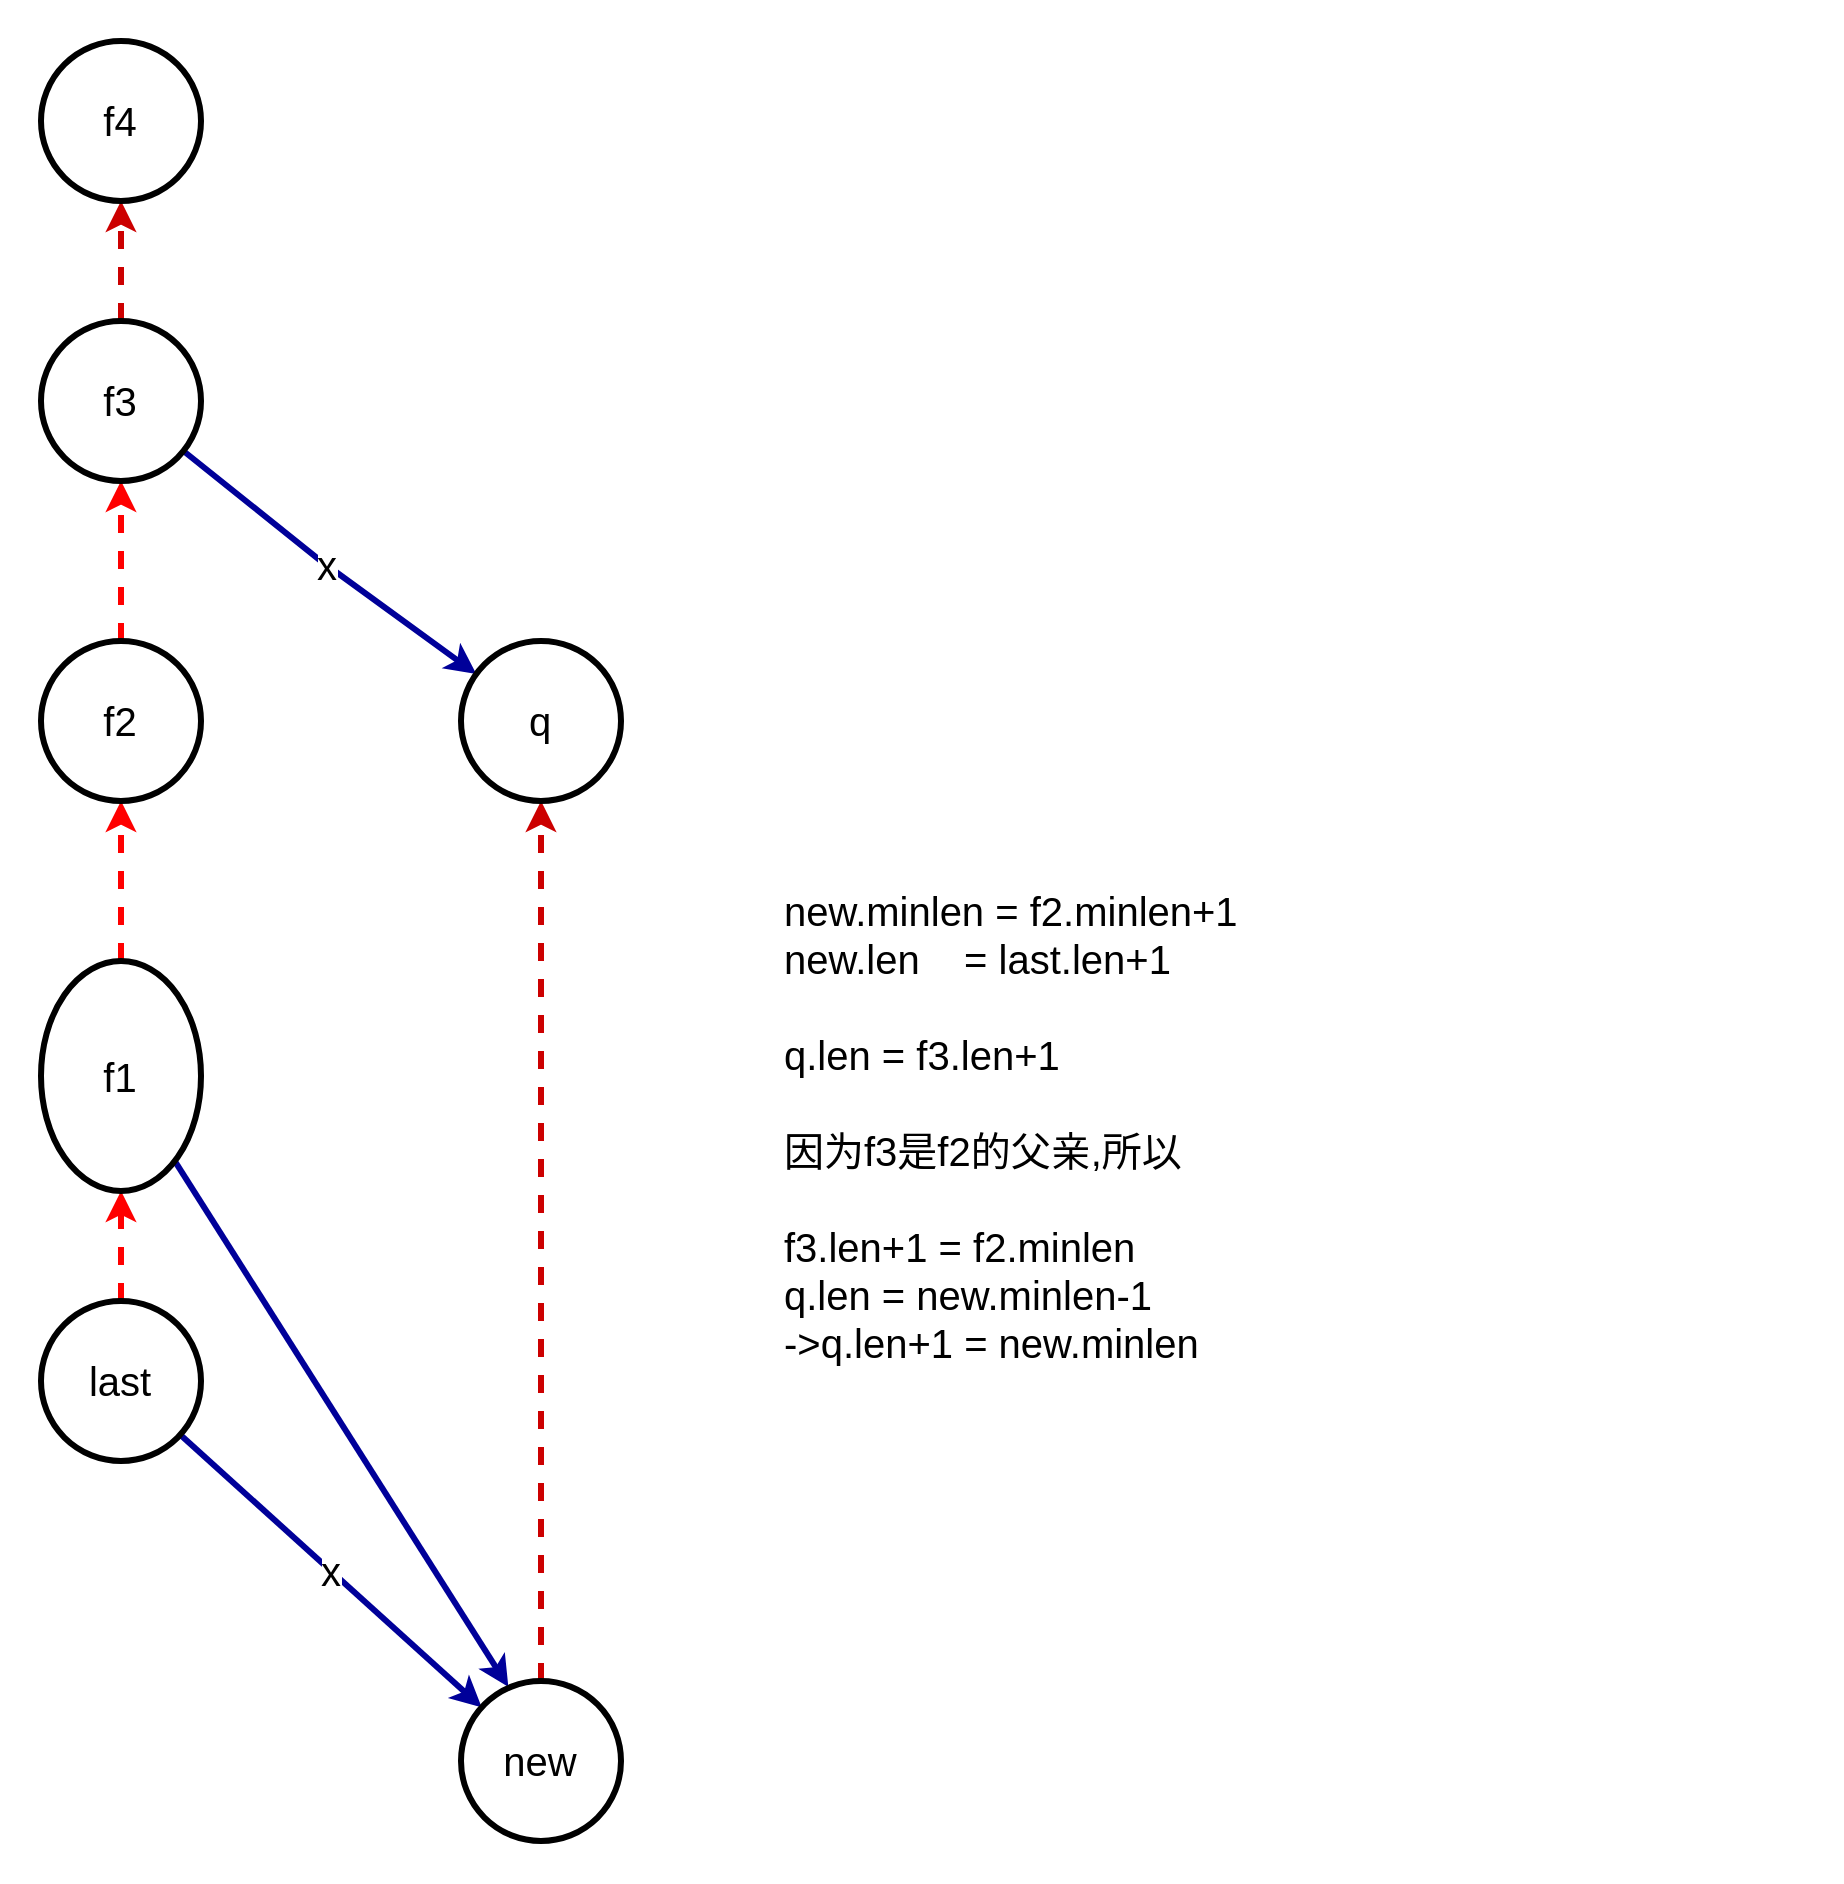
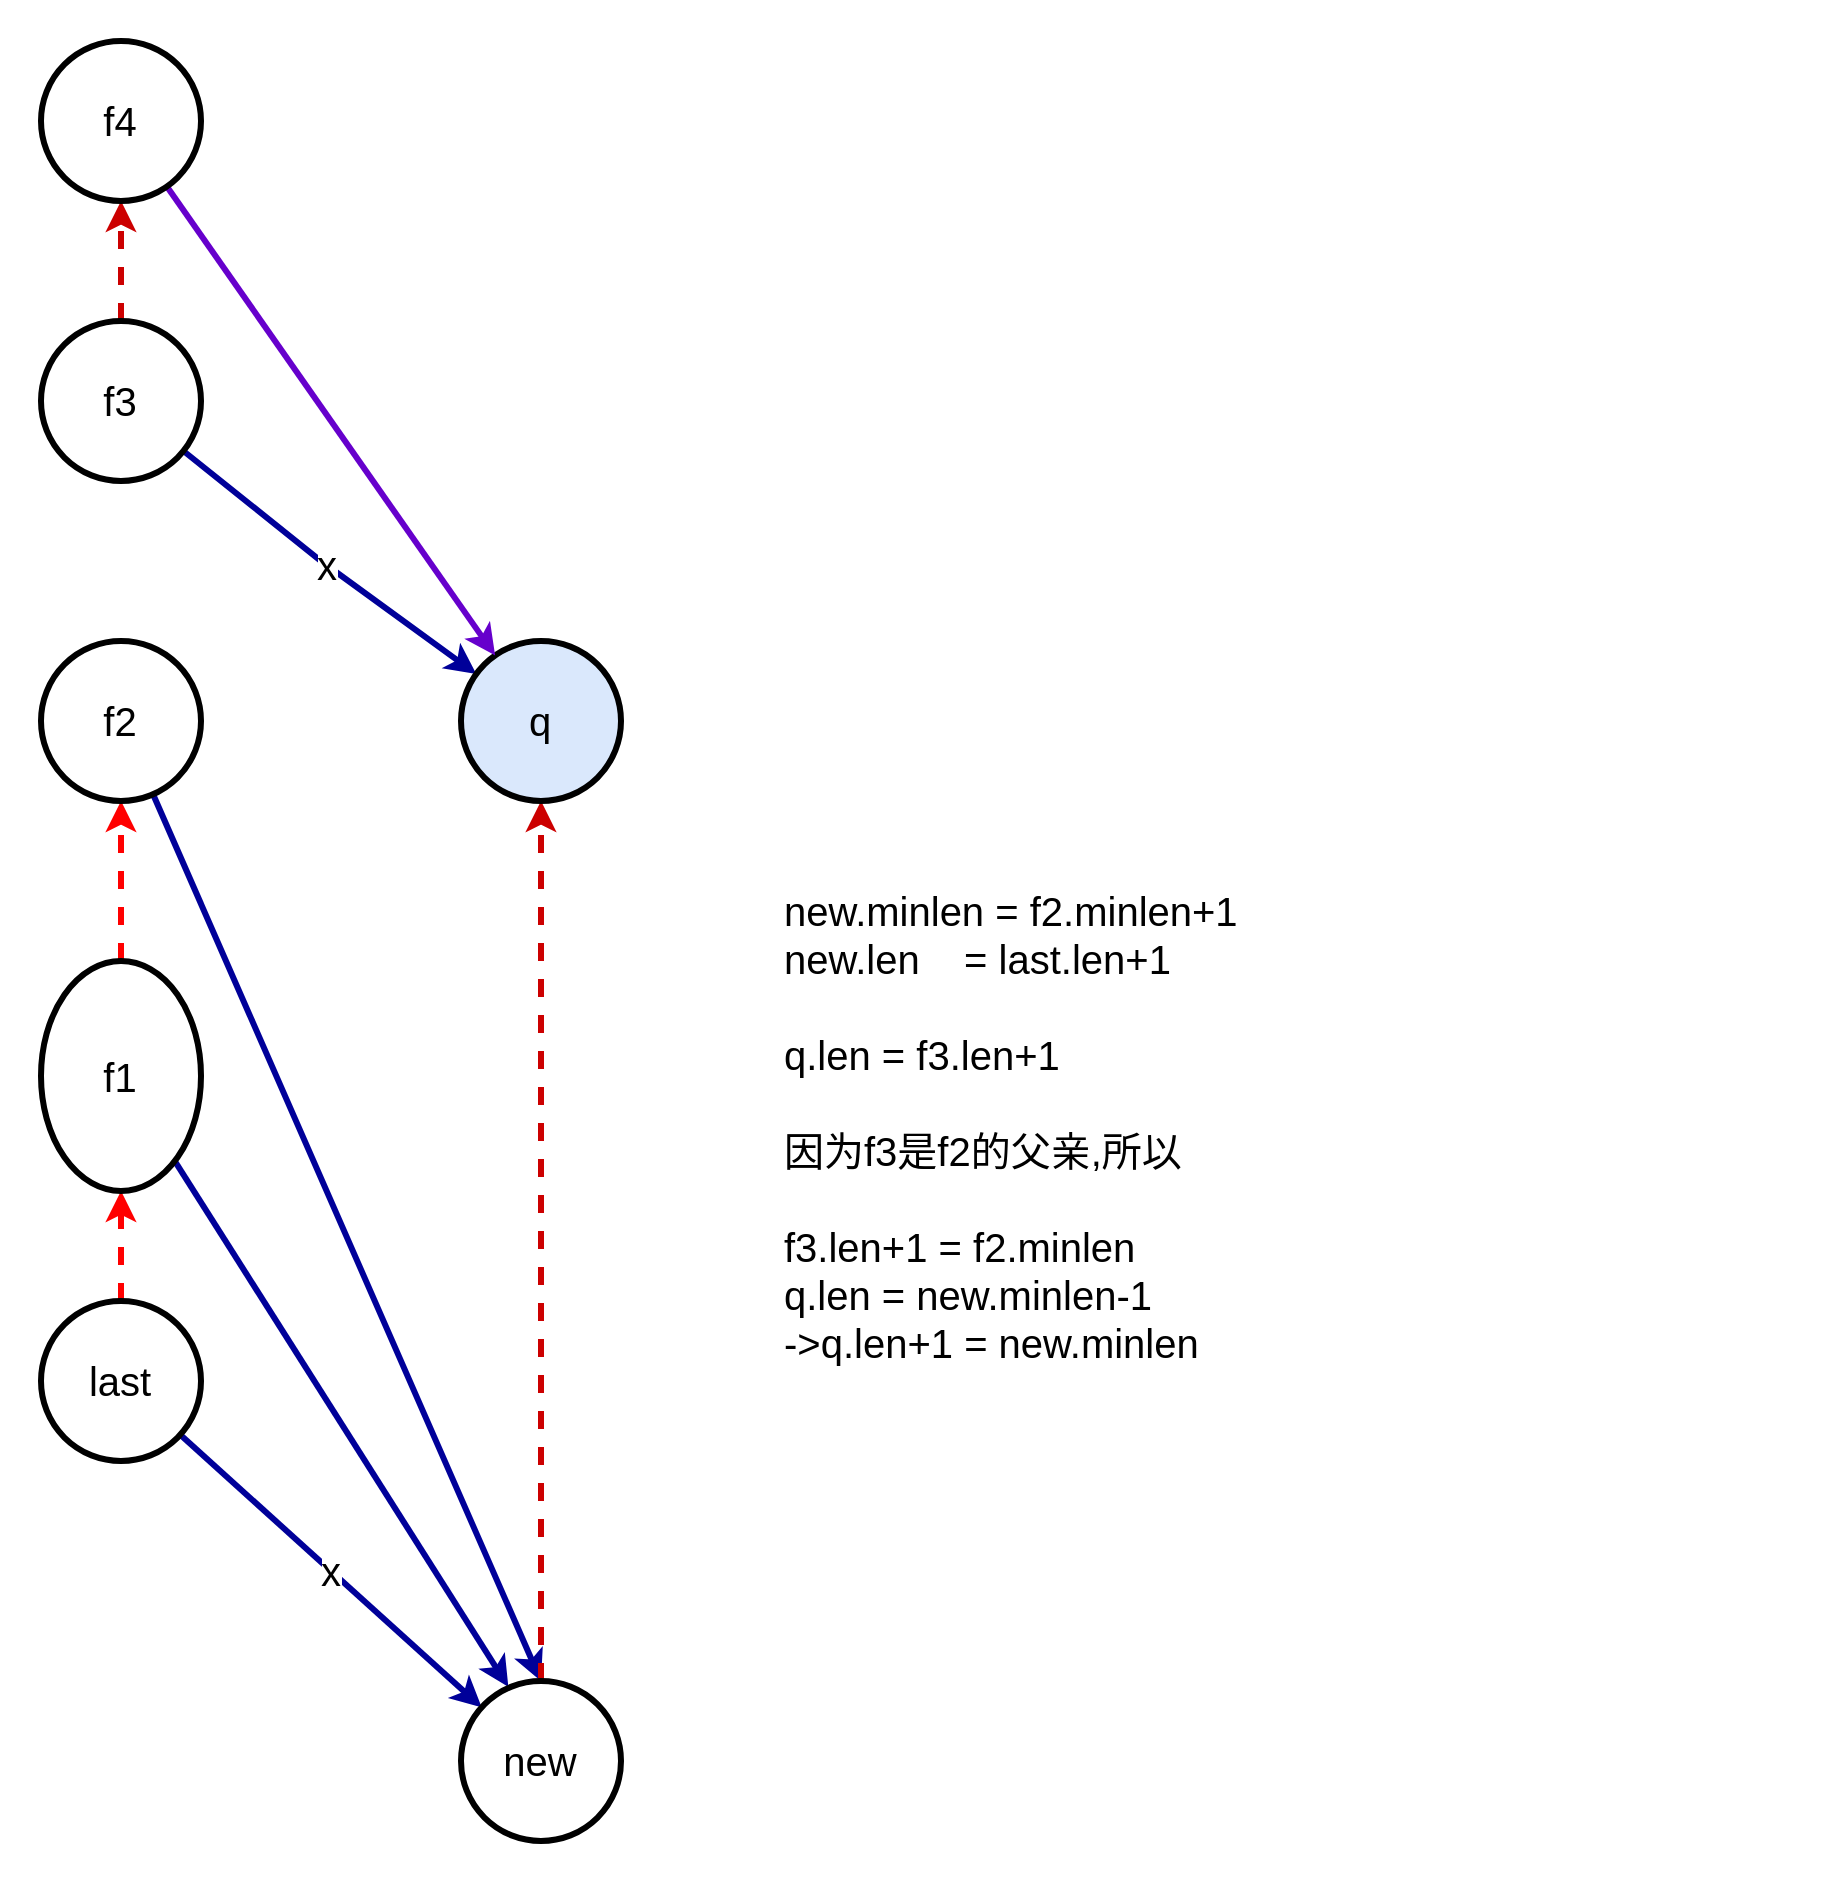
none -> (325, 413)
(121, 518) -> none
(541, 721) -> (541, 721)
none -> (343, 1228)
